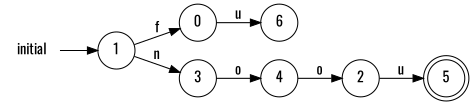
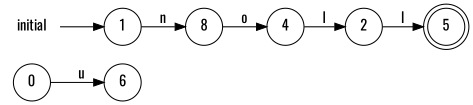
(152, 38) -> none
(320, 71) -> (325, 19)
(401, 71) -> (403, 19)
(198, 78) -> (204, 27)
